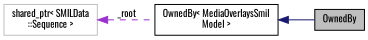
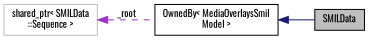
(340, 20) -> (340, 20)
